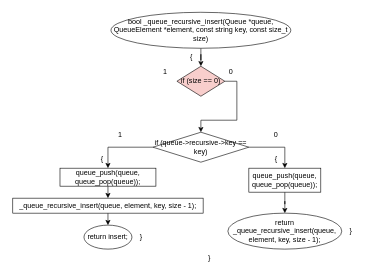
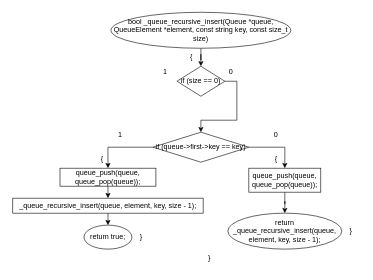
(201, 81) -> (201, 81)
(201, 147) -> (201, 147)
(108, 237) -> (108, 237)
